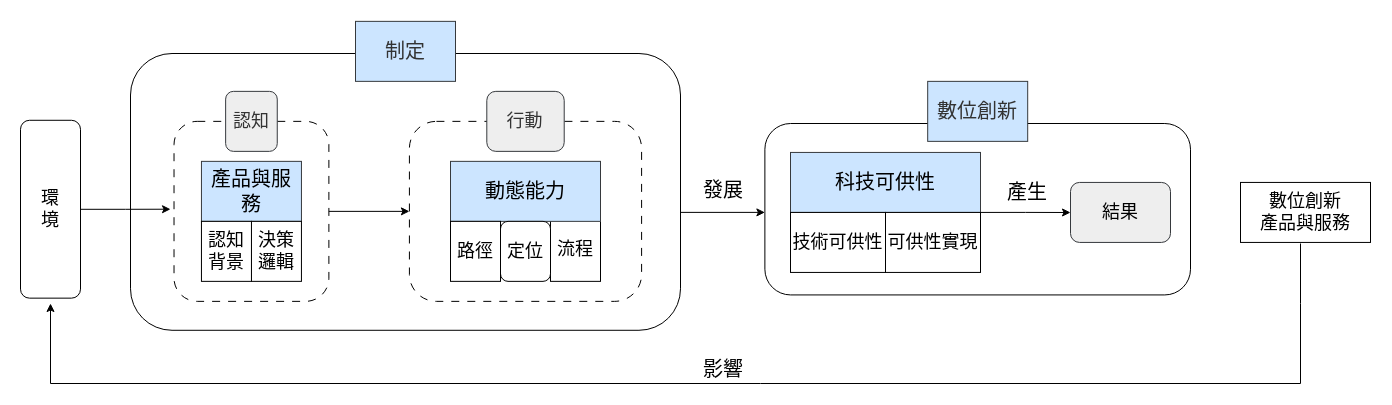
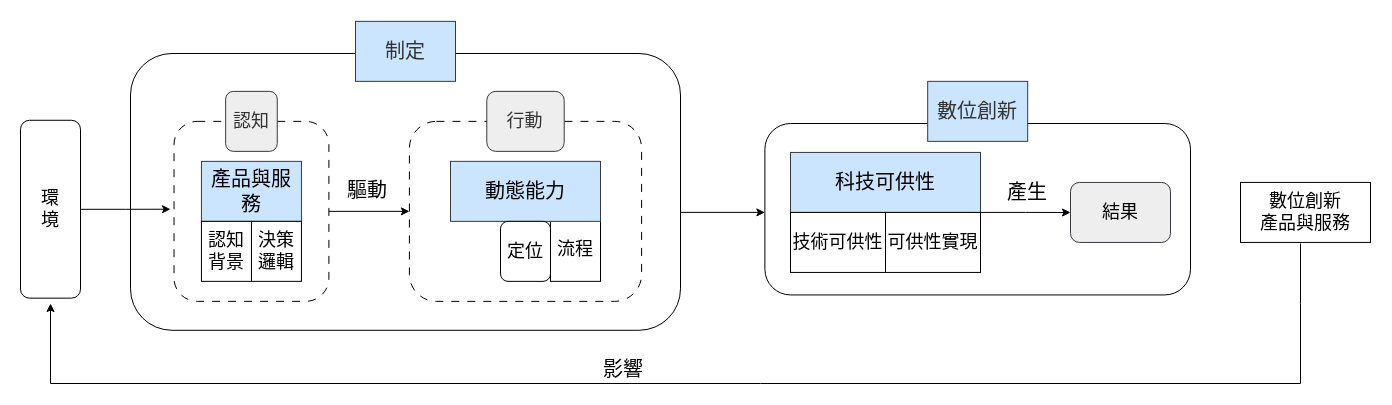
none -> (368, 189)
(723, 189) -> none
(476, 251) -> none
(723, 369) -> (623, 369)
